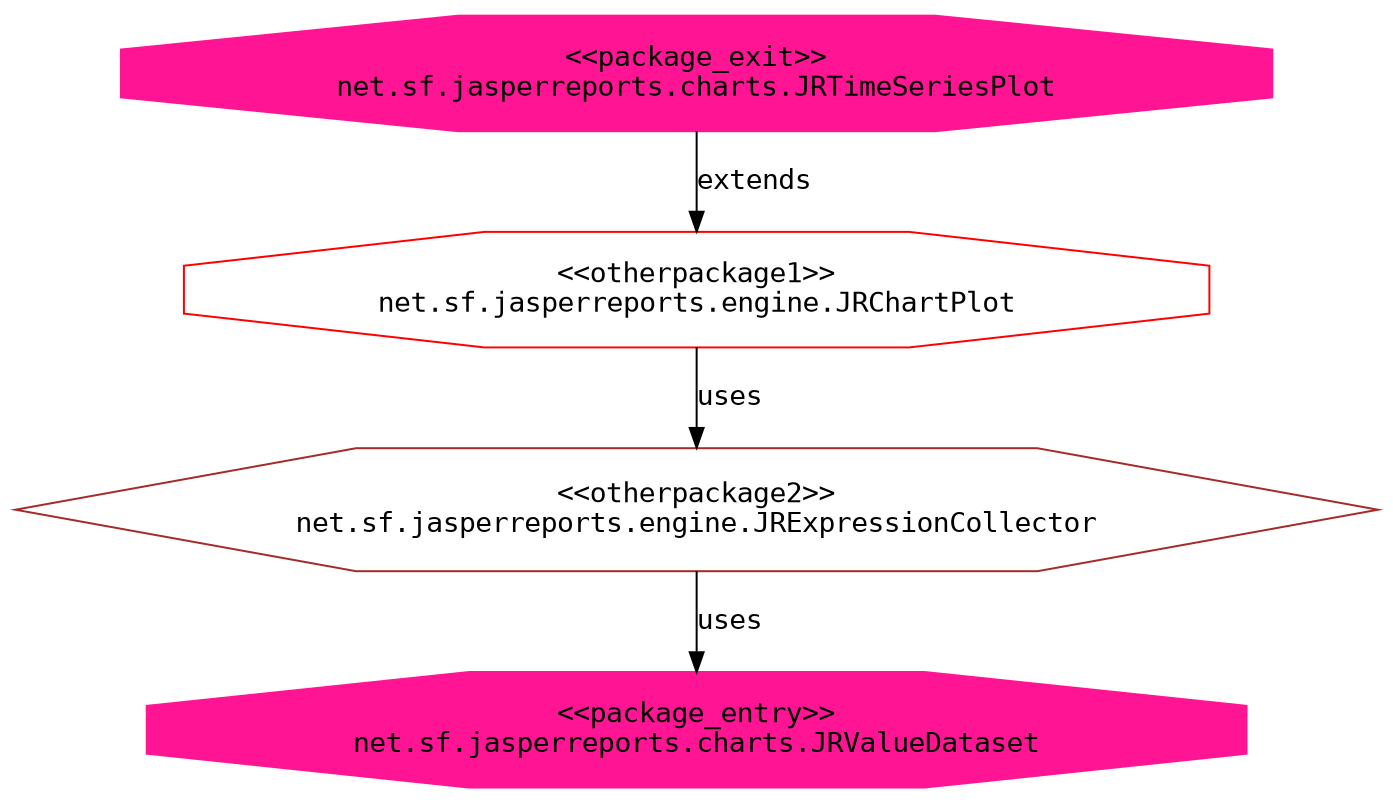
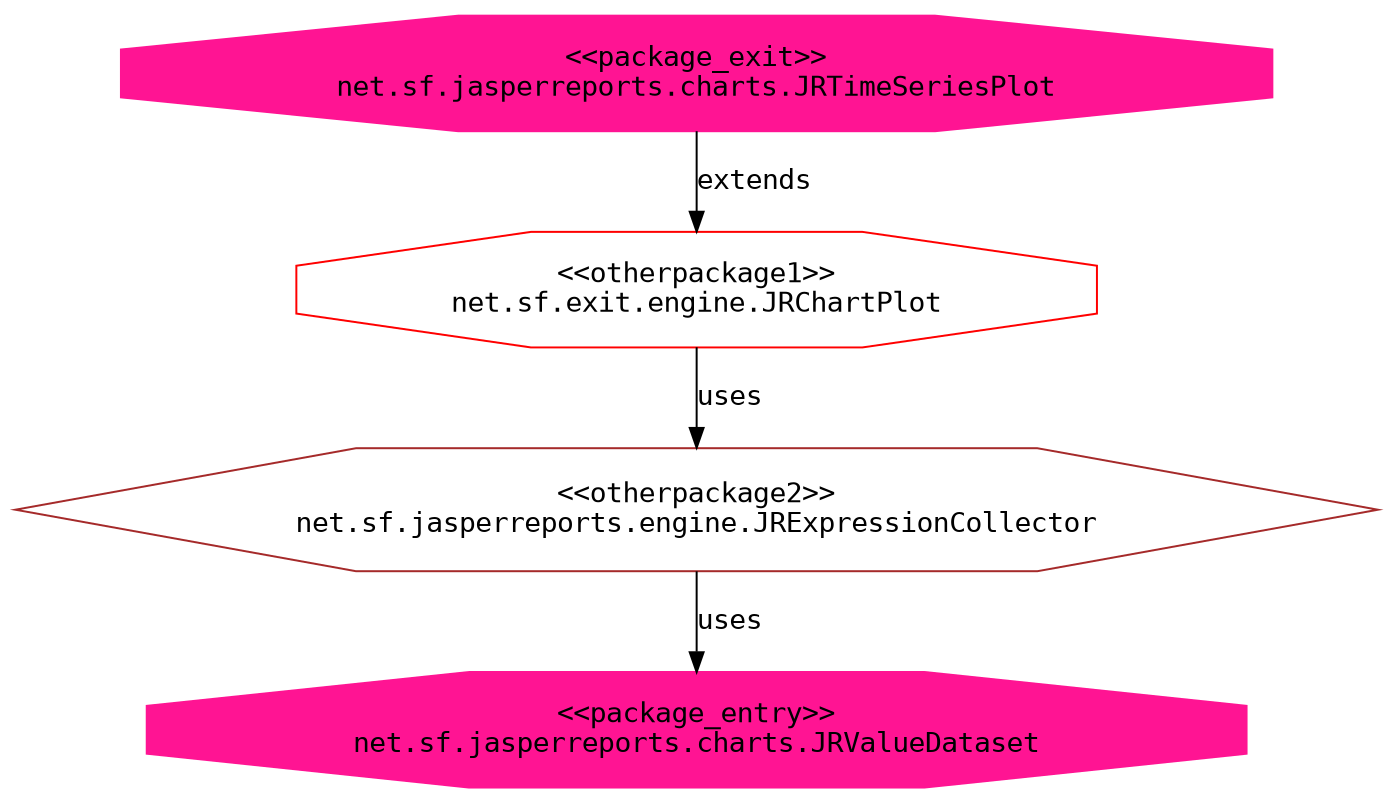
(697, 290) -> (697, 290)
